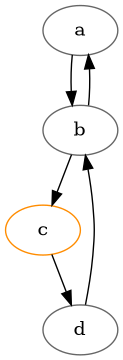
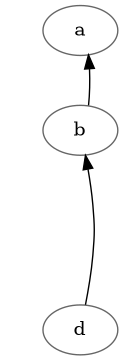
(71, 73) -> none
(43, 230) -> none
